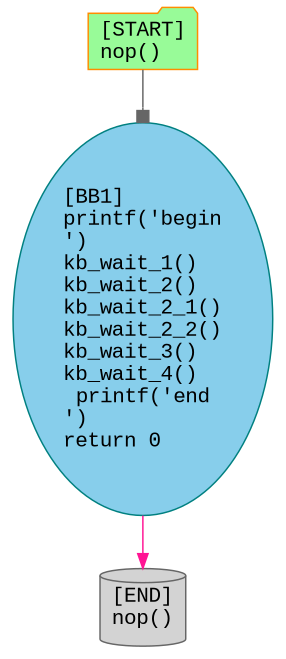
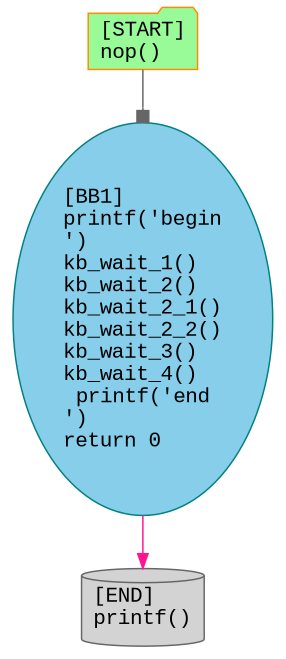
(143, 607) -> (143, 607)
